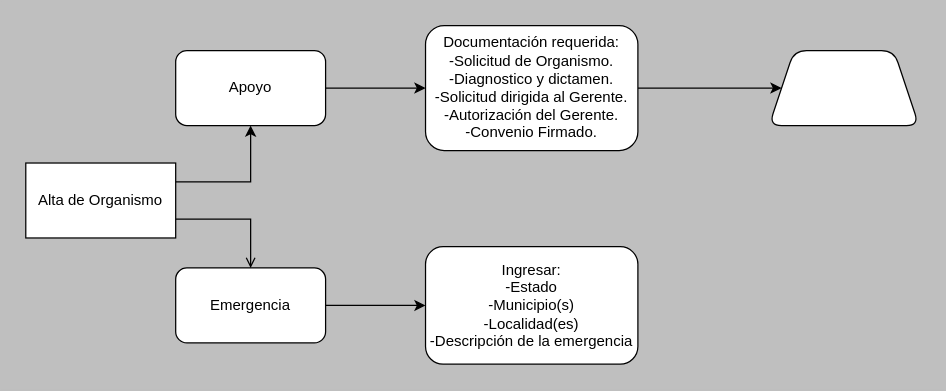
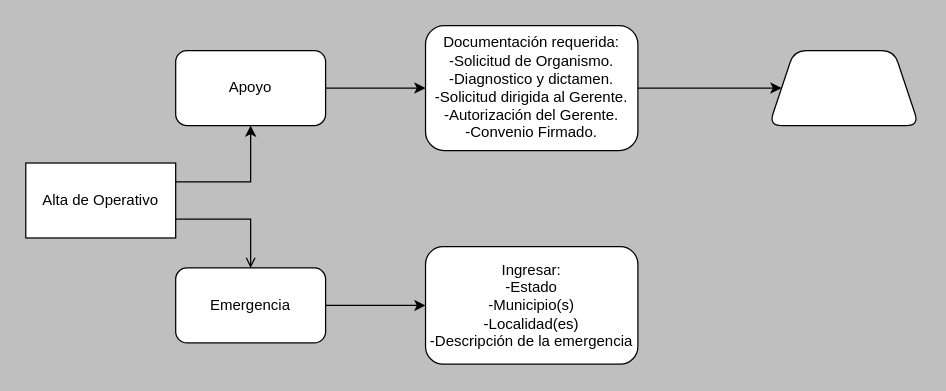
(101, 201) -> (101, 201)
